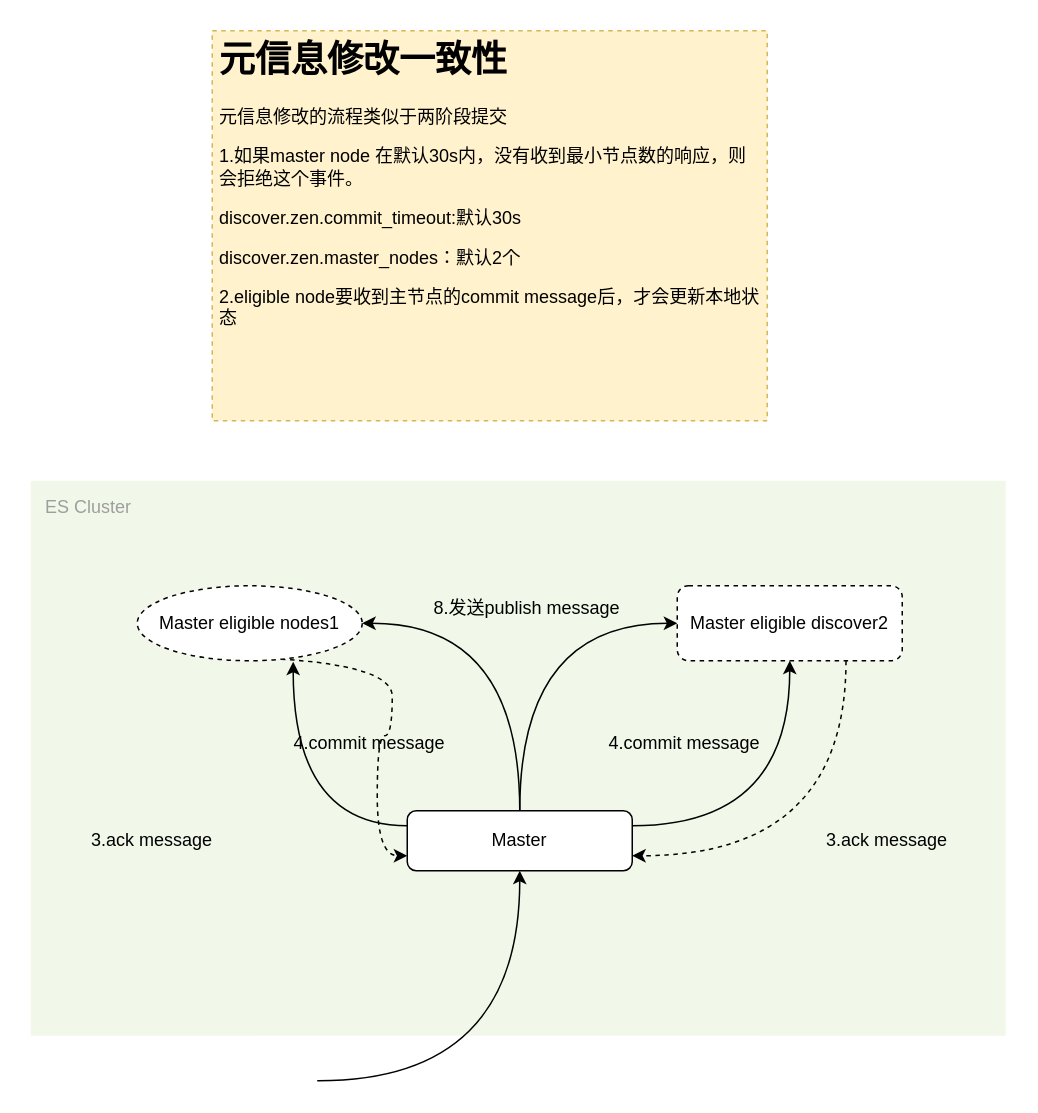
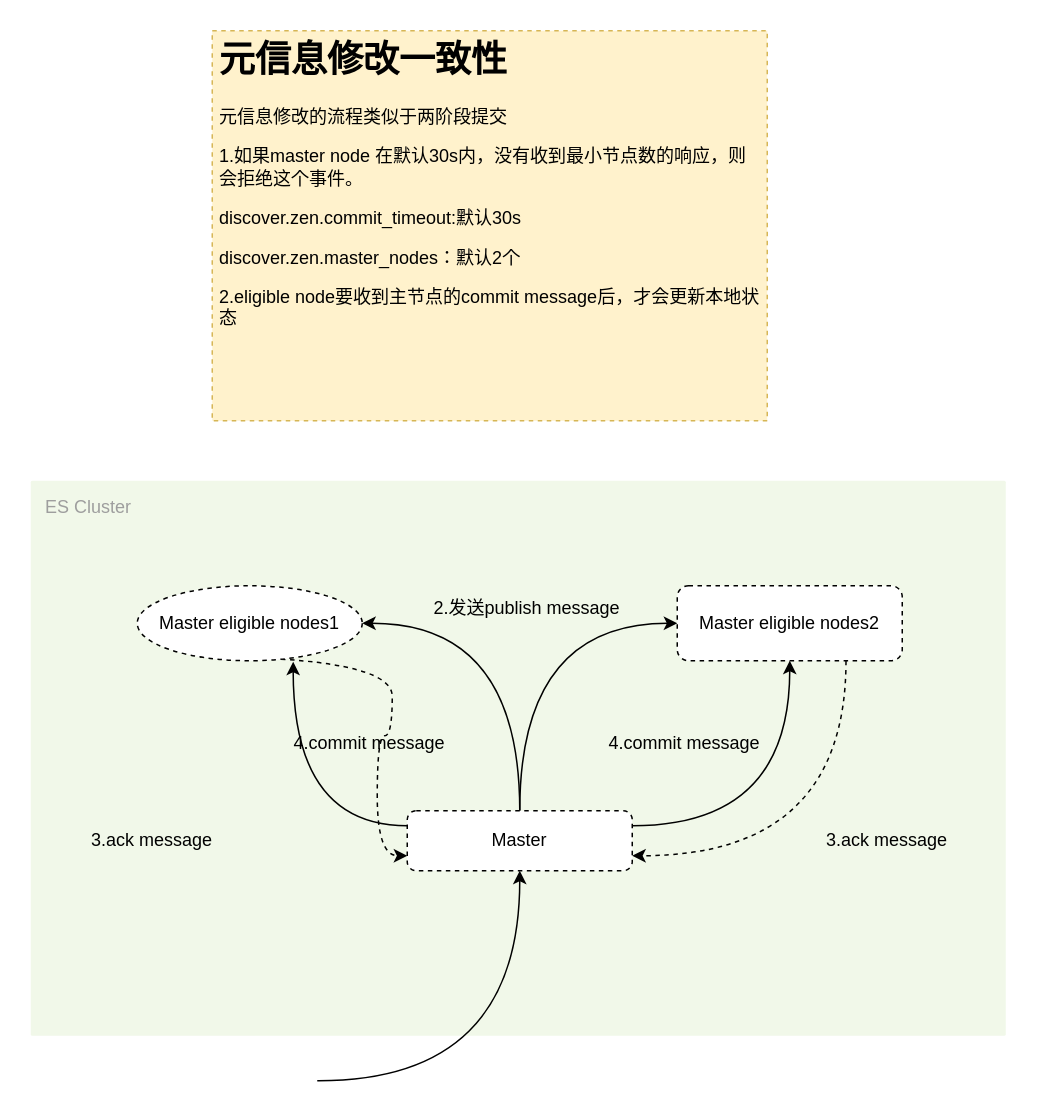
(527, 608) -> (527, 608)
(790, 623) -> (790, 623)
(520, 841) -> (520, 841)
